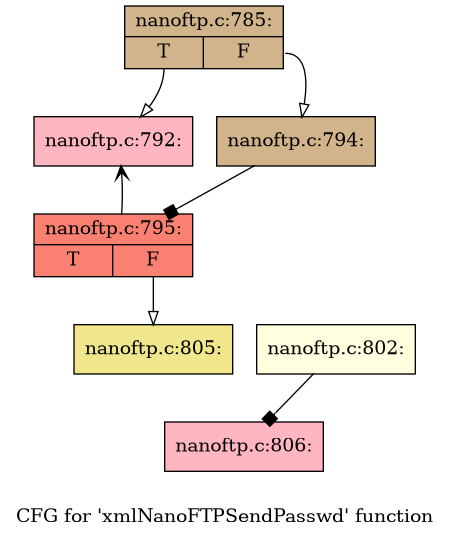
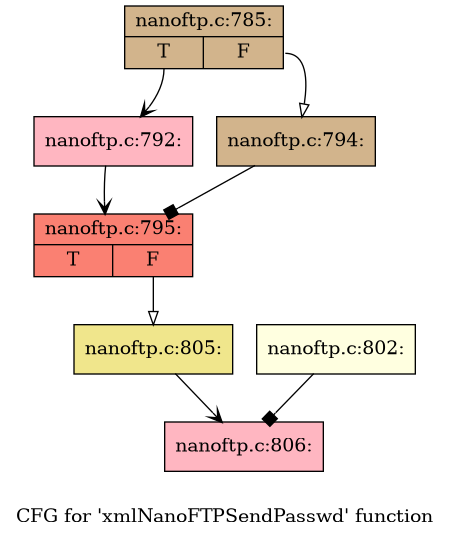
(160, 89) -> (160, 89)
(122, 197) -> (104, 183)
none -> (194, 393)
